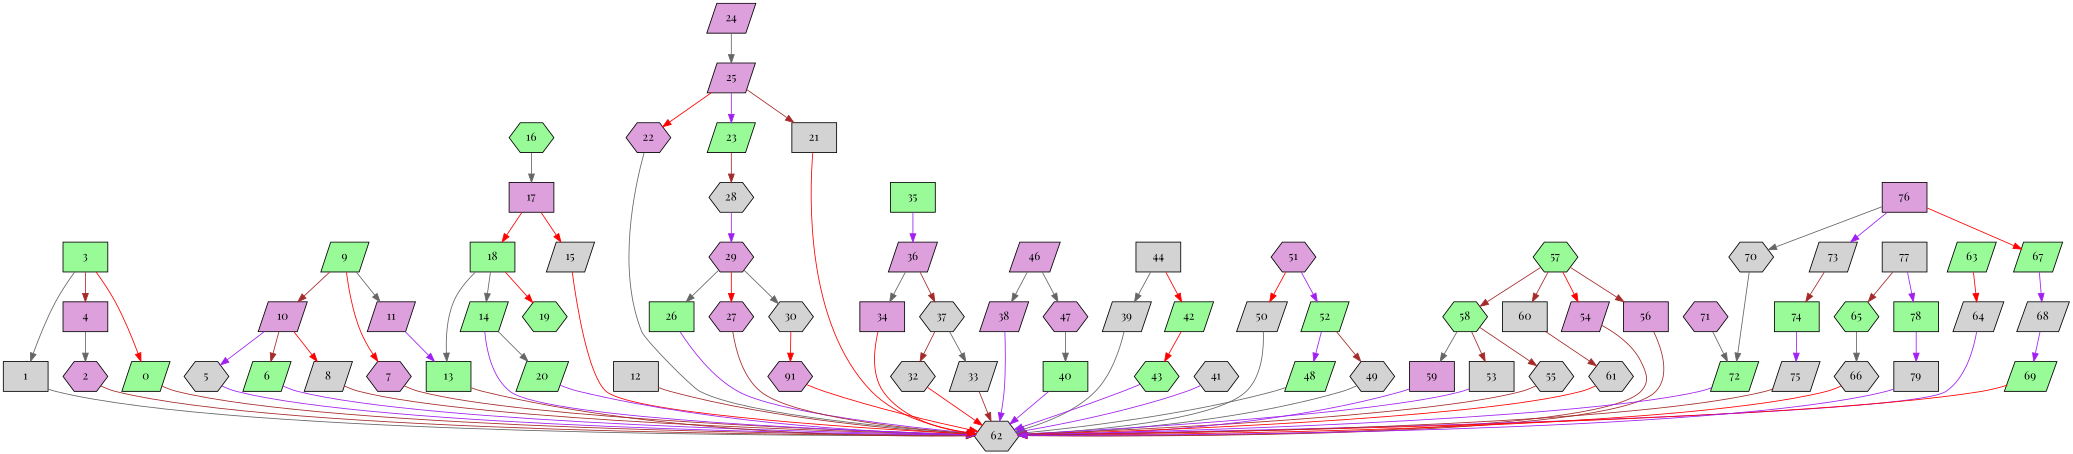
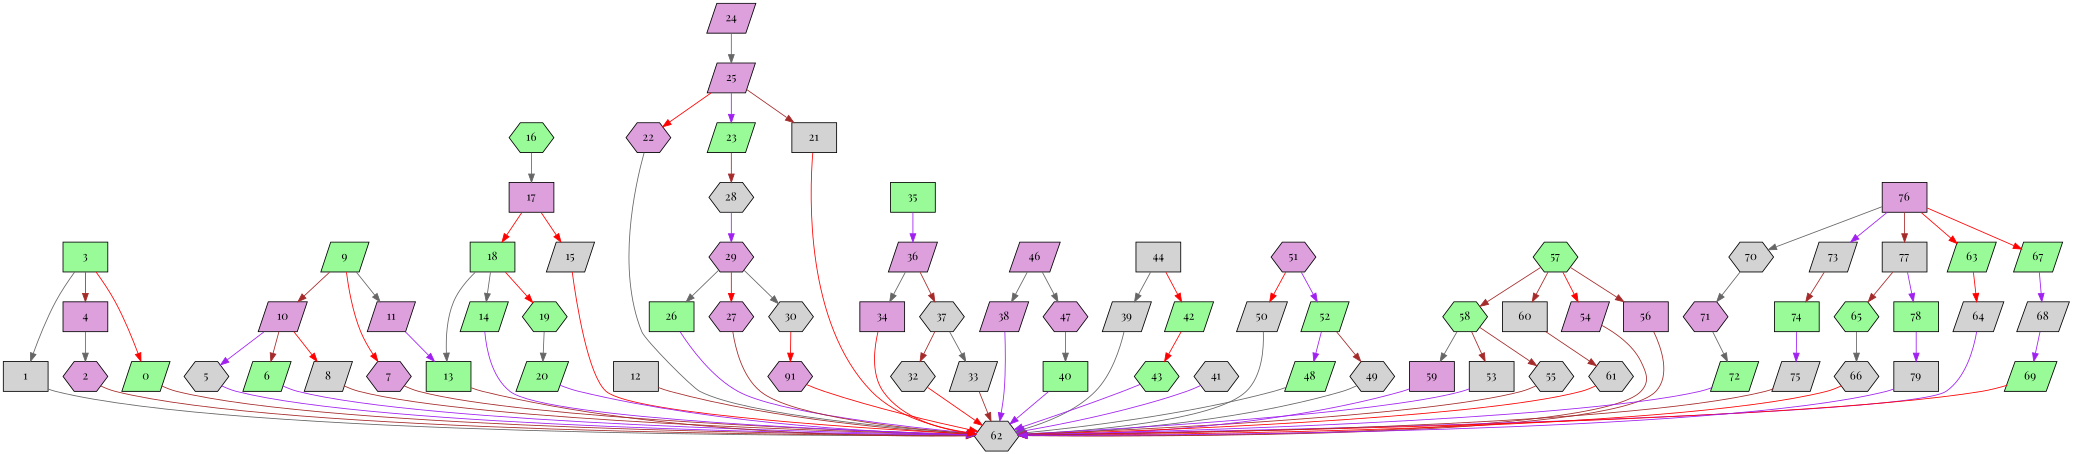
none -> (1905, 223)
none -> (1936, 225)
(1744, 312) -> (1731, 284)
(510, 343) -> (544, 343)
